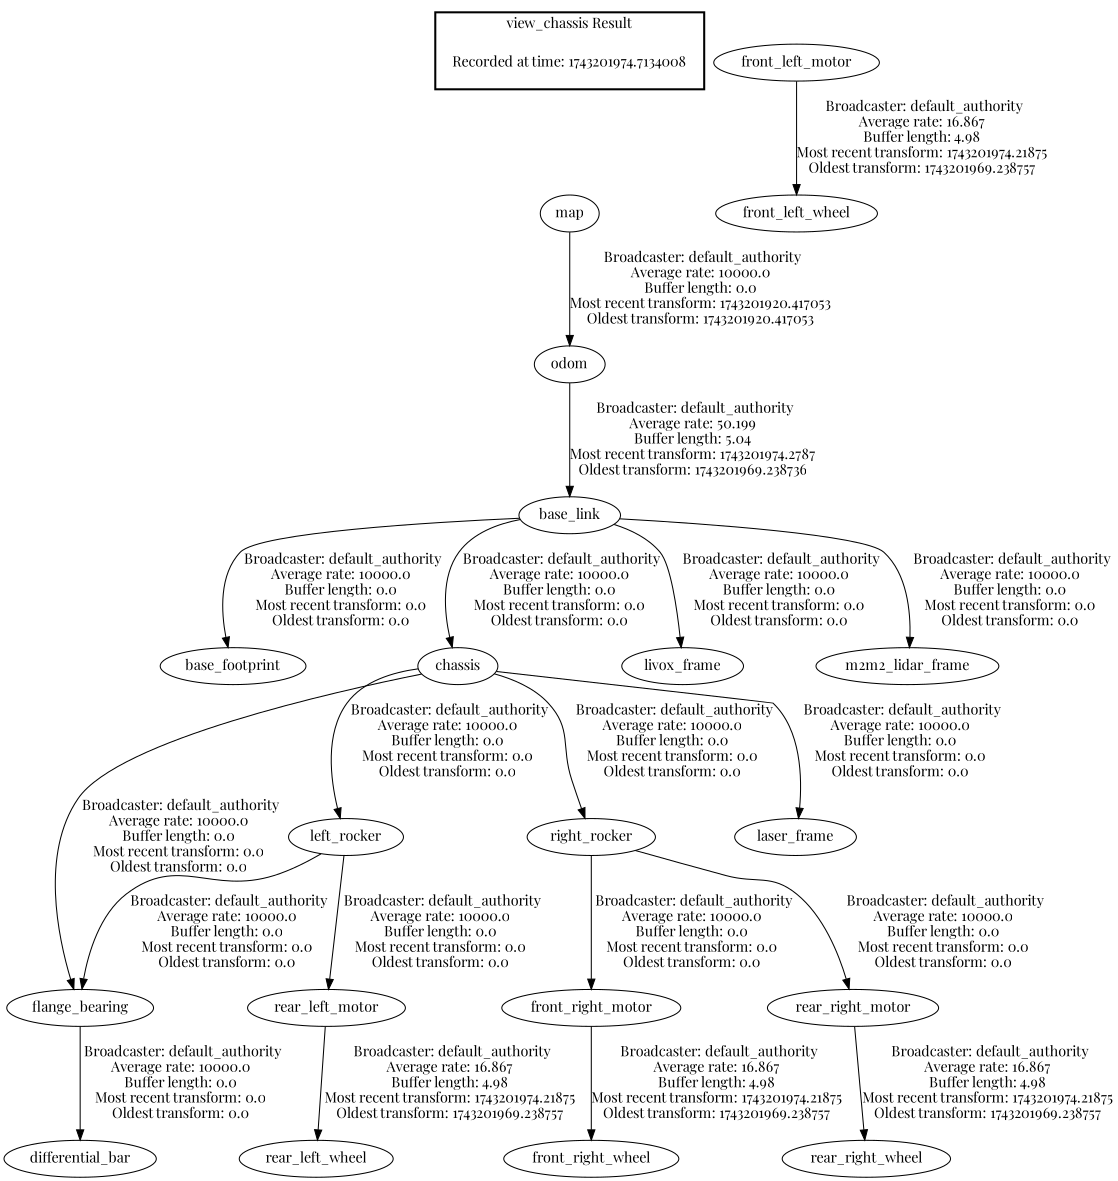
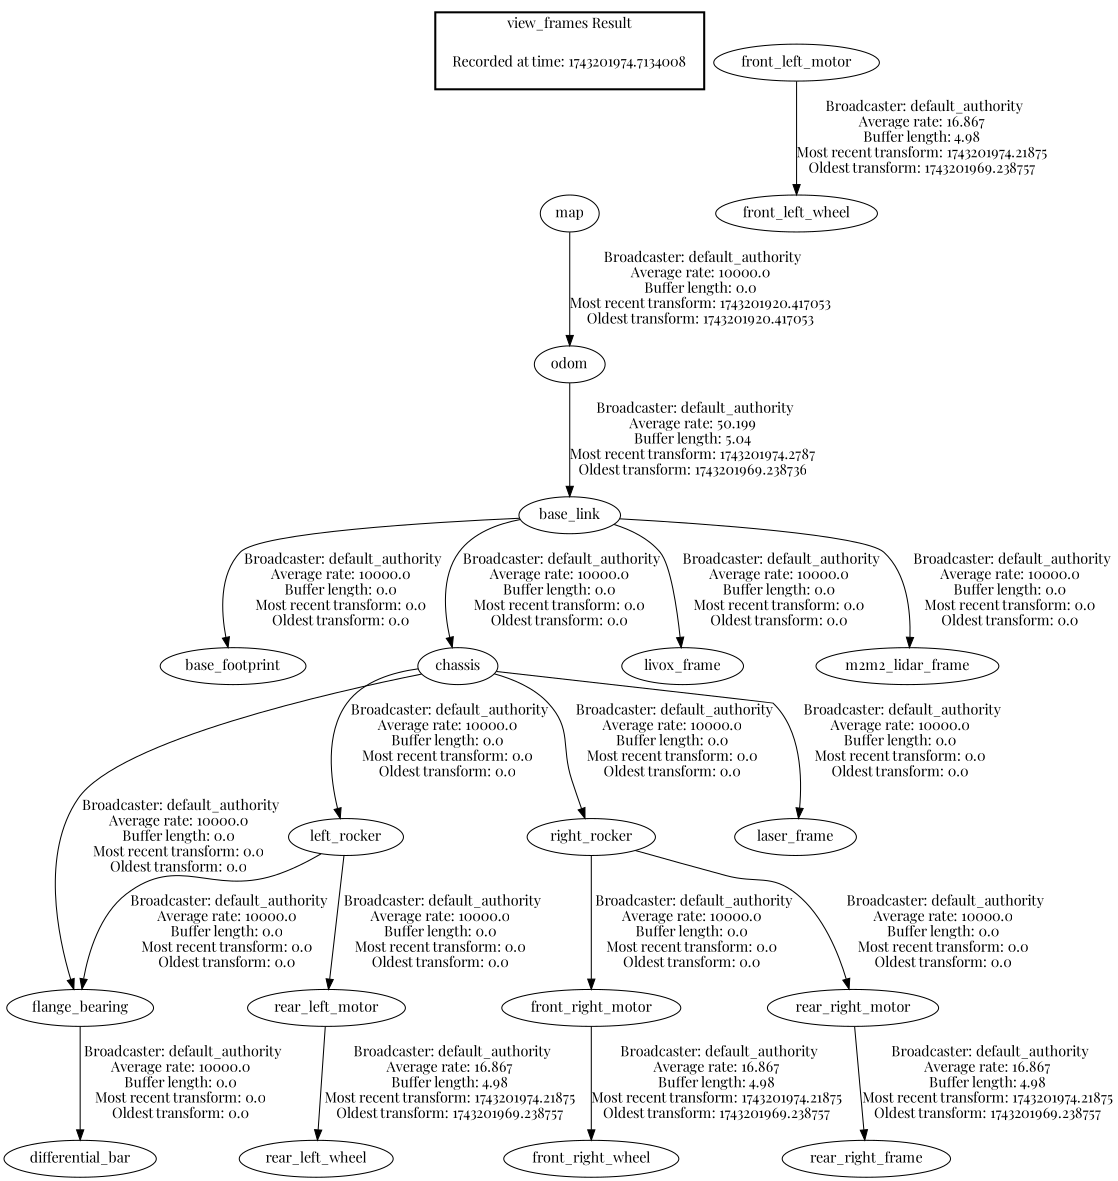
(570, 24) -> (570, 24)
(866, 1159) -> (866, 1159)
